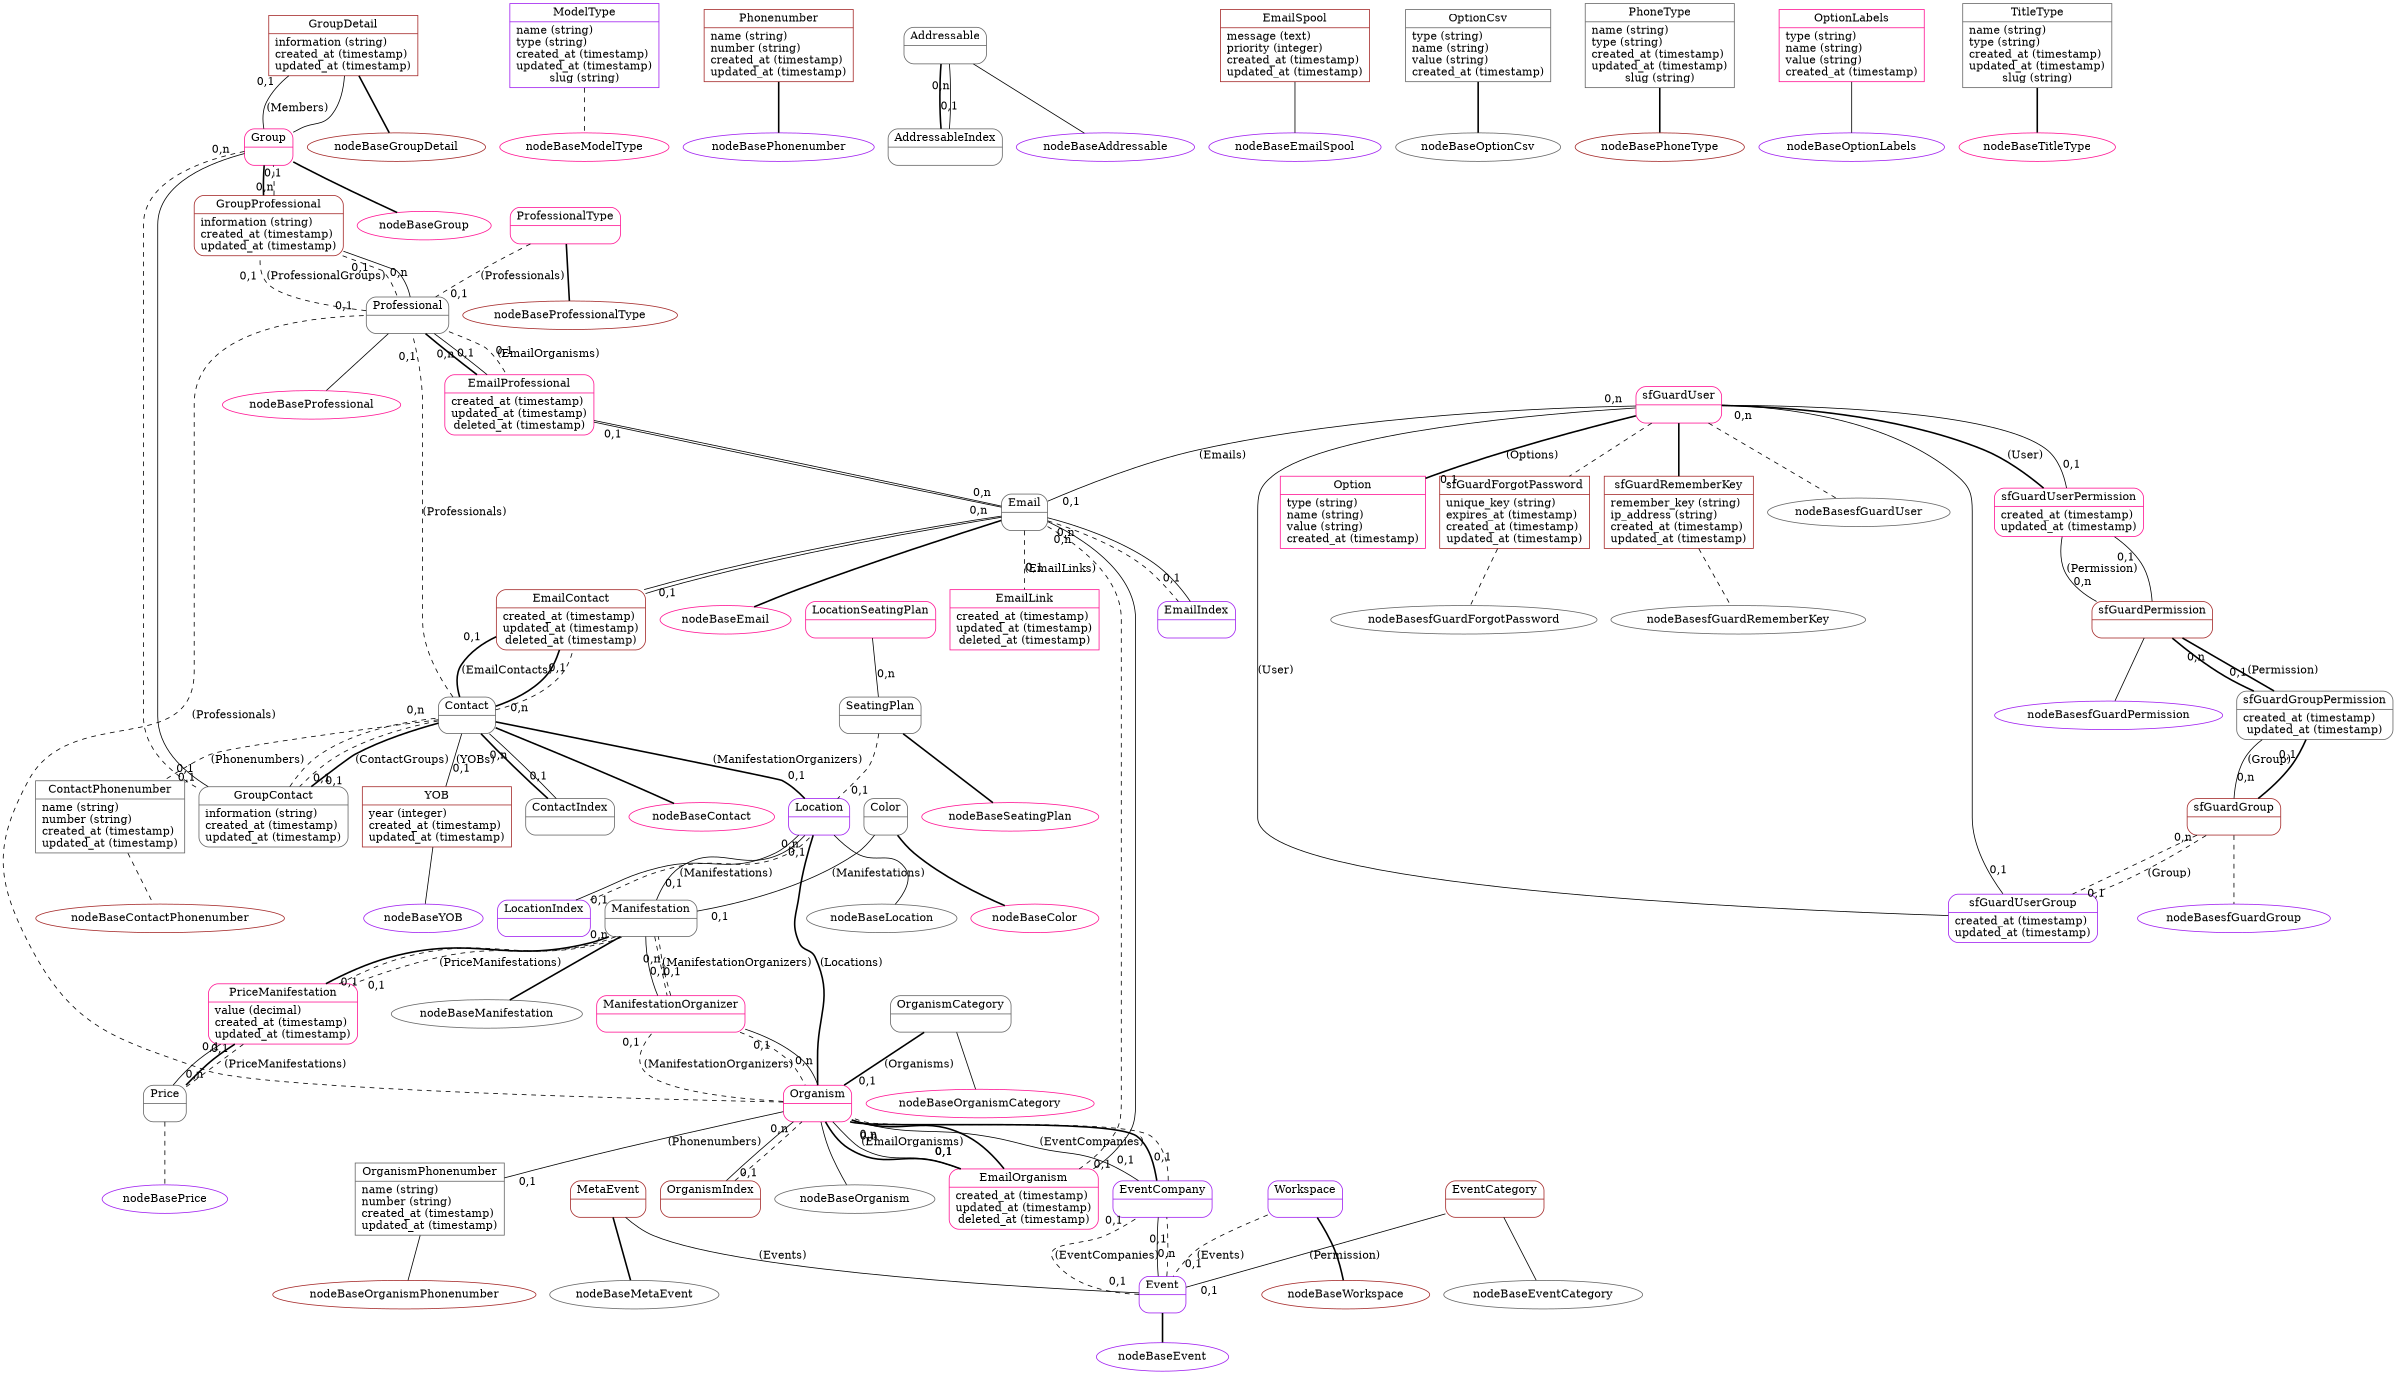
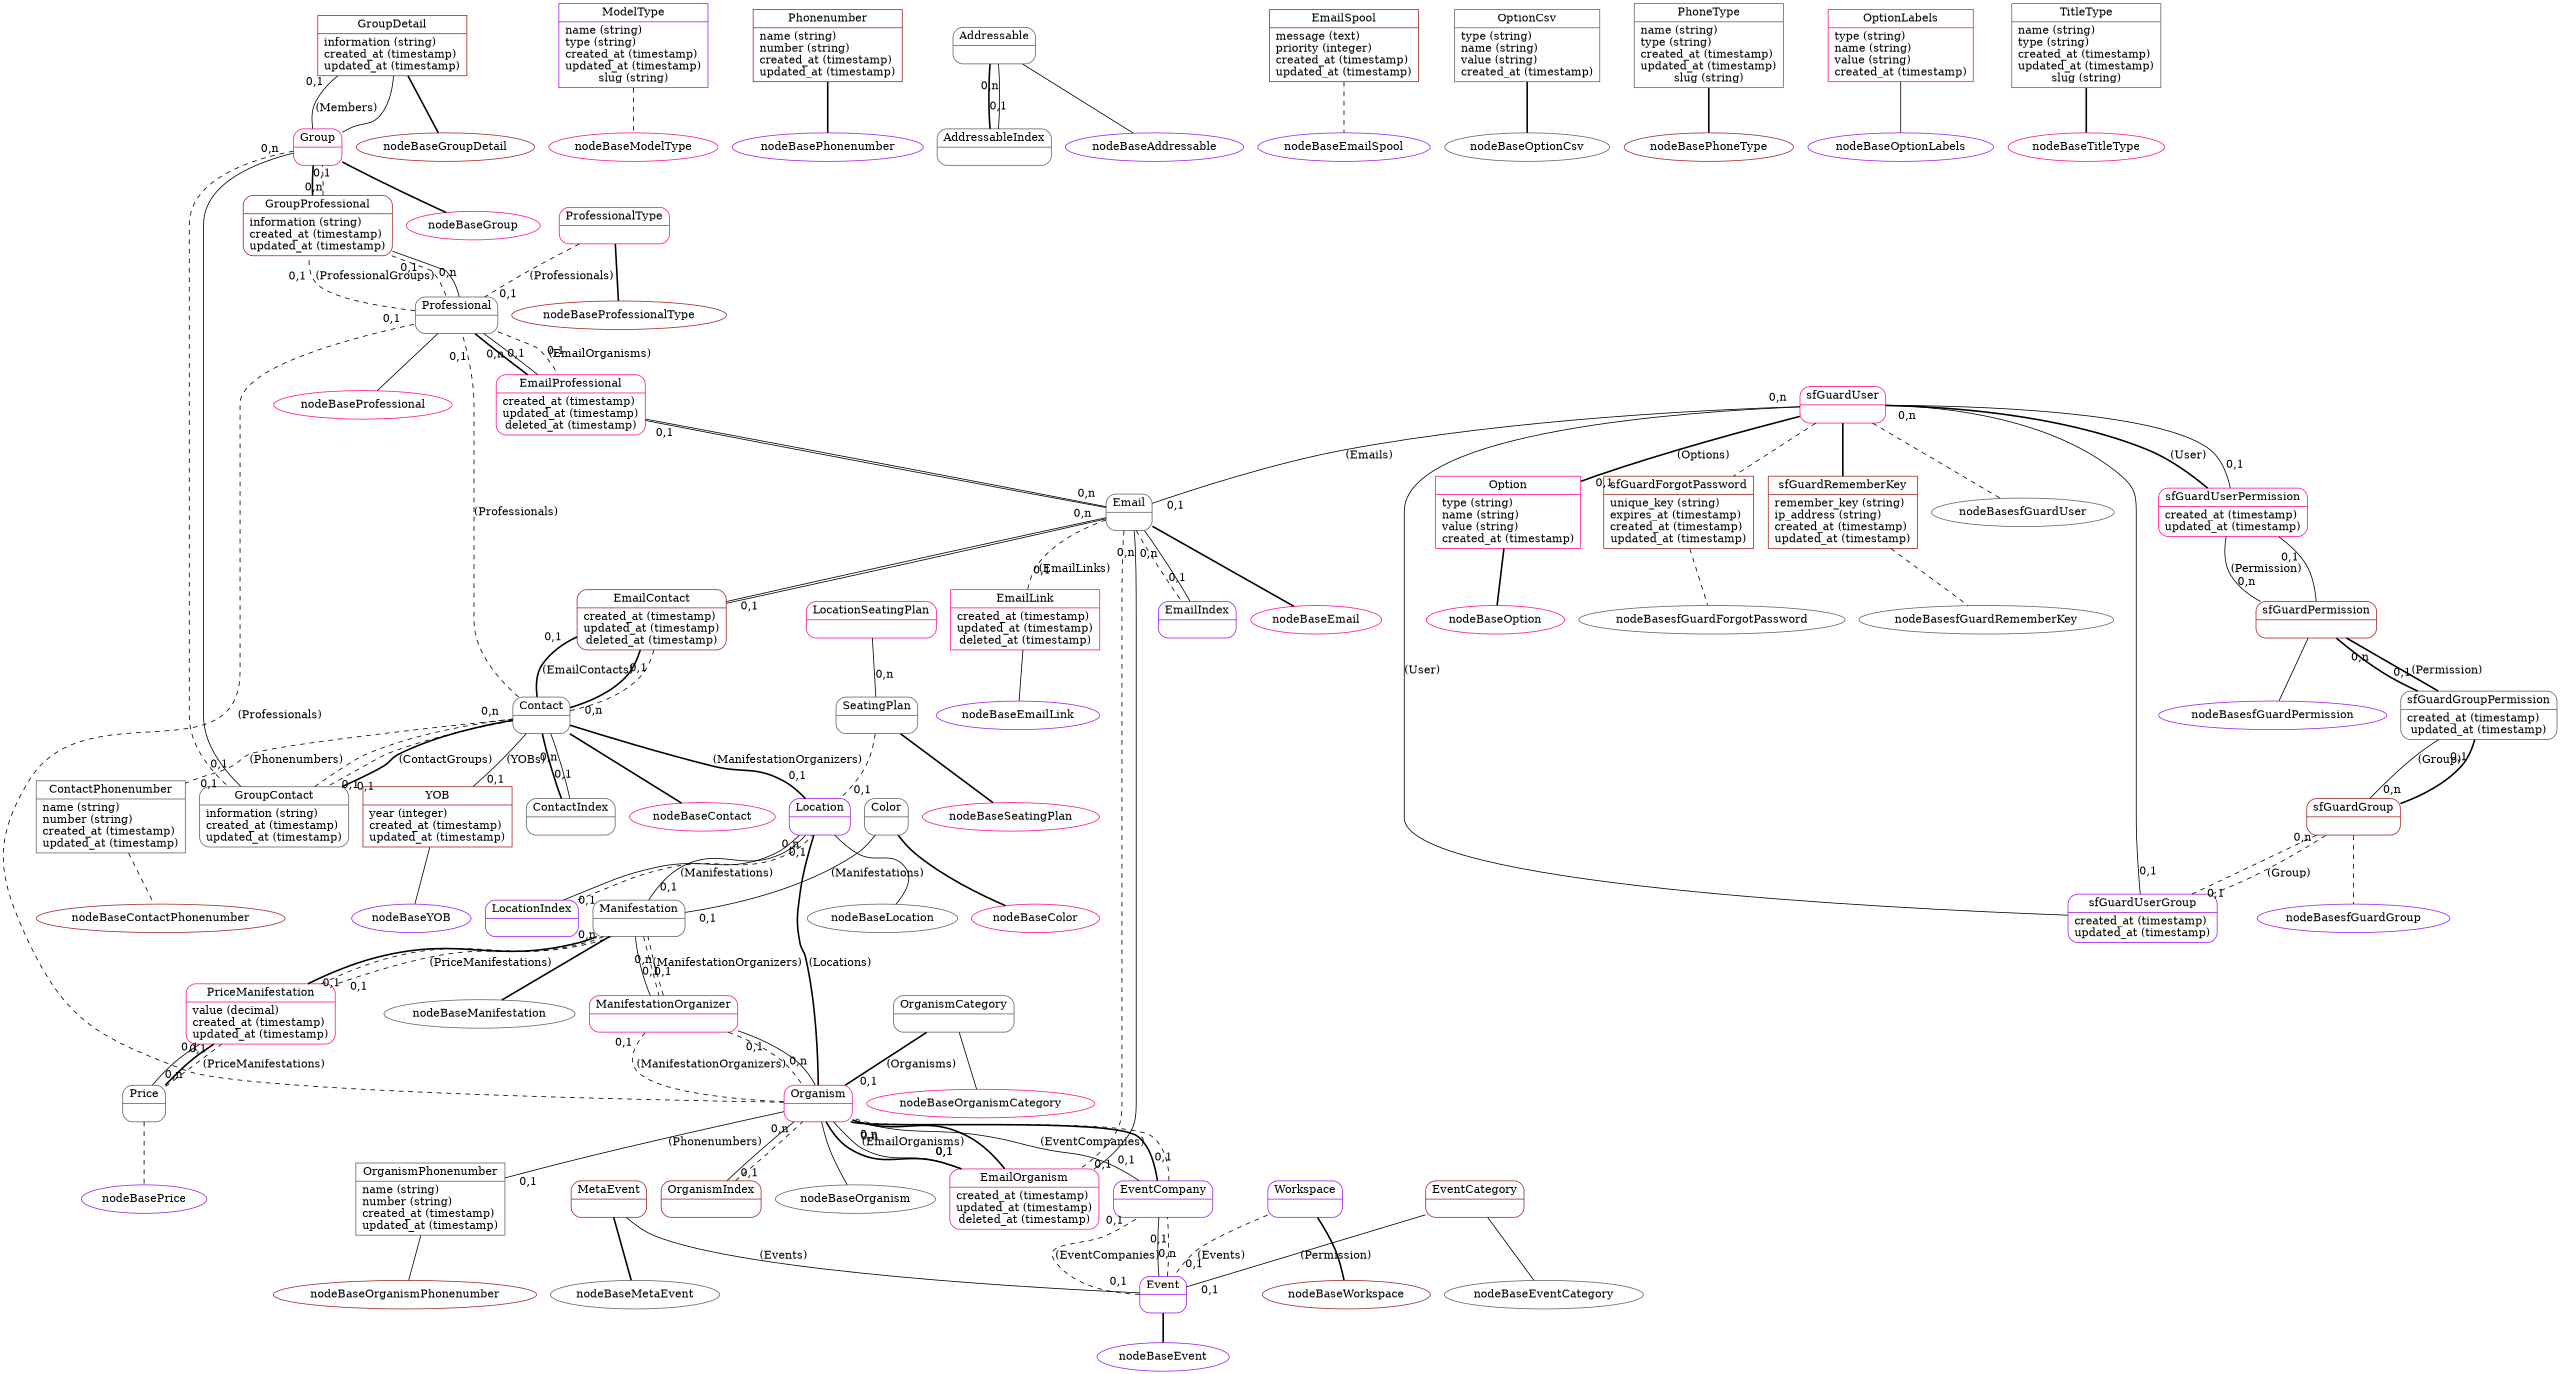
(1295, 107) -> (1344, 107)
none -> (1495, 620)
none -> (1018, 715)
